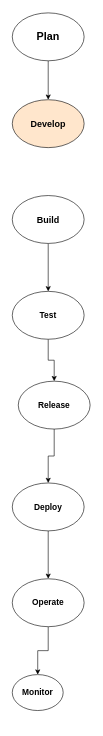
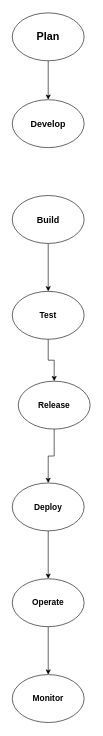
(48, 123) -> (48, 123)
(38, 693) -> (48, 699)
